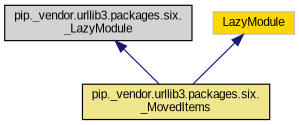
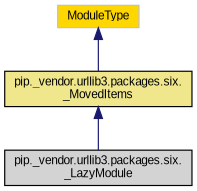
(254, 23) -> (98, 16)
(141, 67) -> (98, 134)
